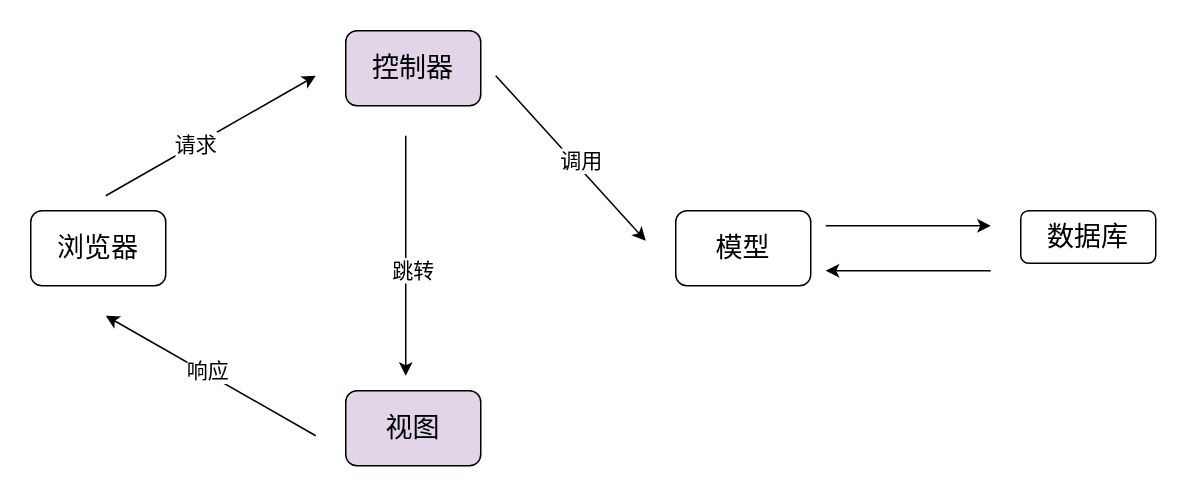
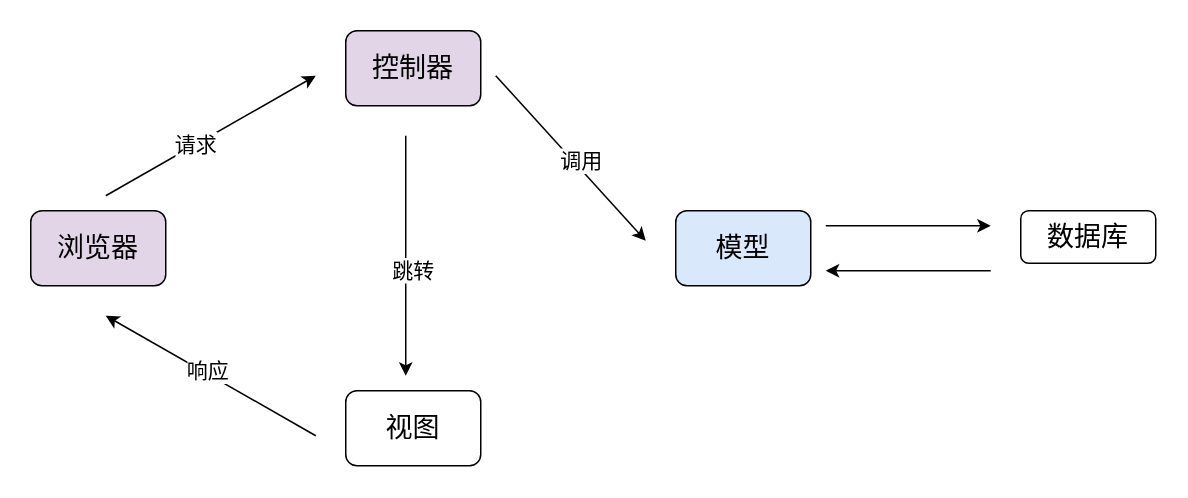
(98, 248) -> (98, 248)
(743, 248) -> (743, 248)
(413, 428) -> (413, 428)
